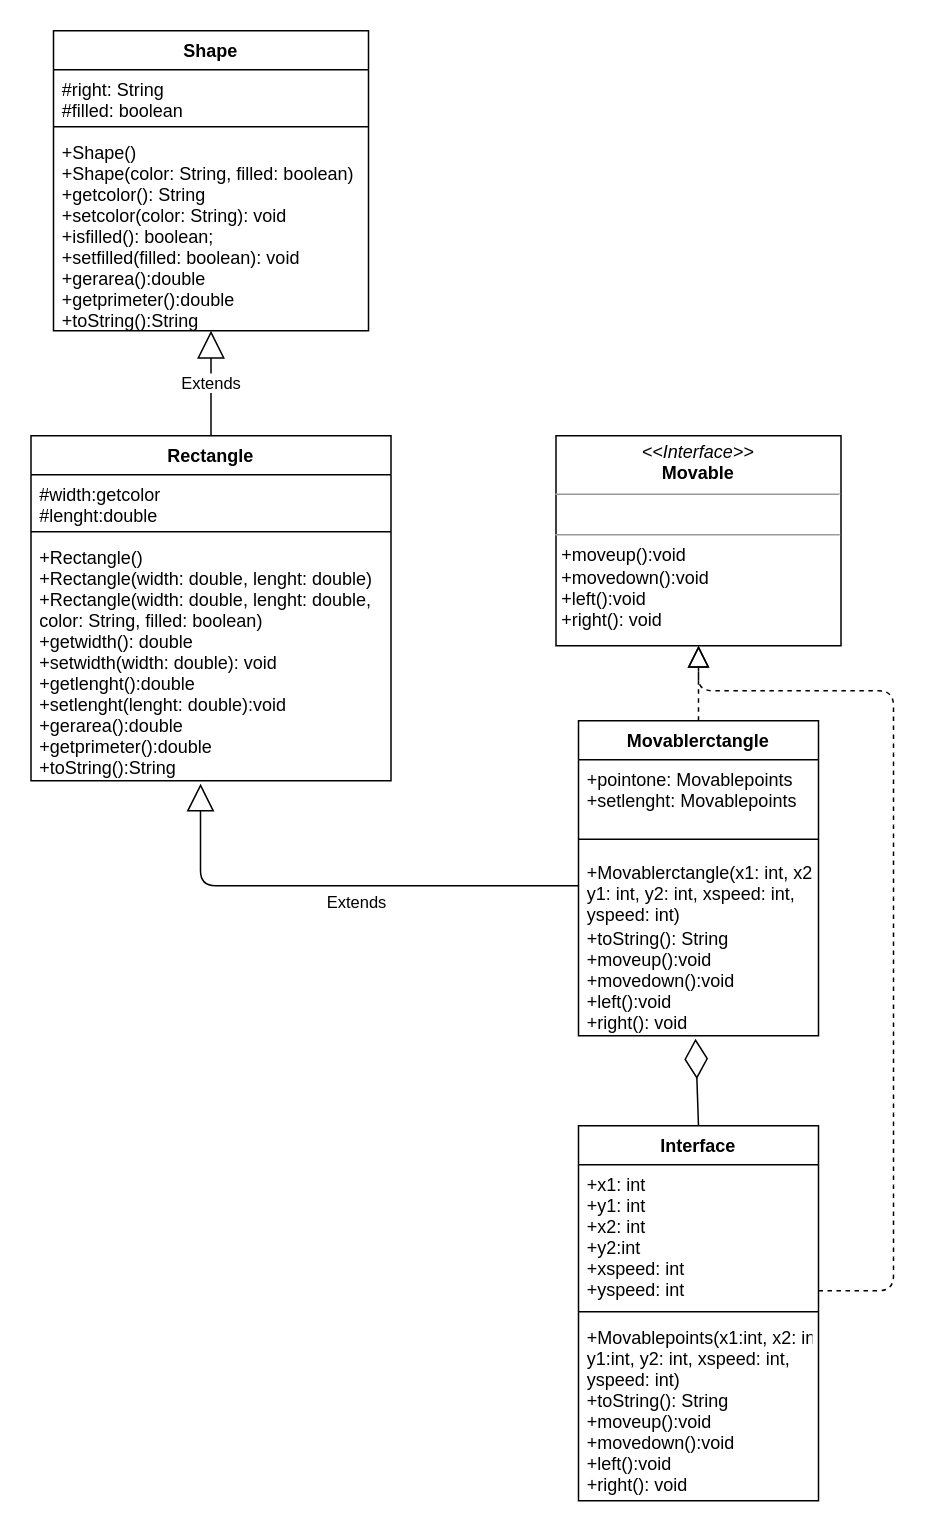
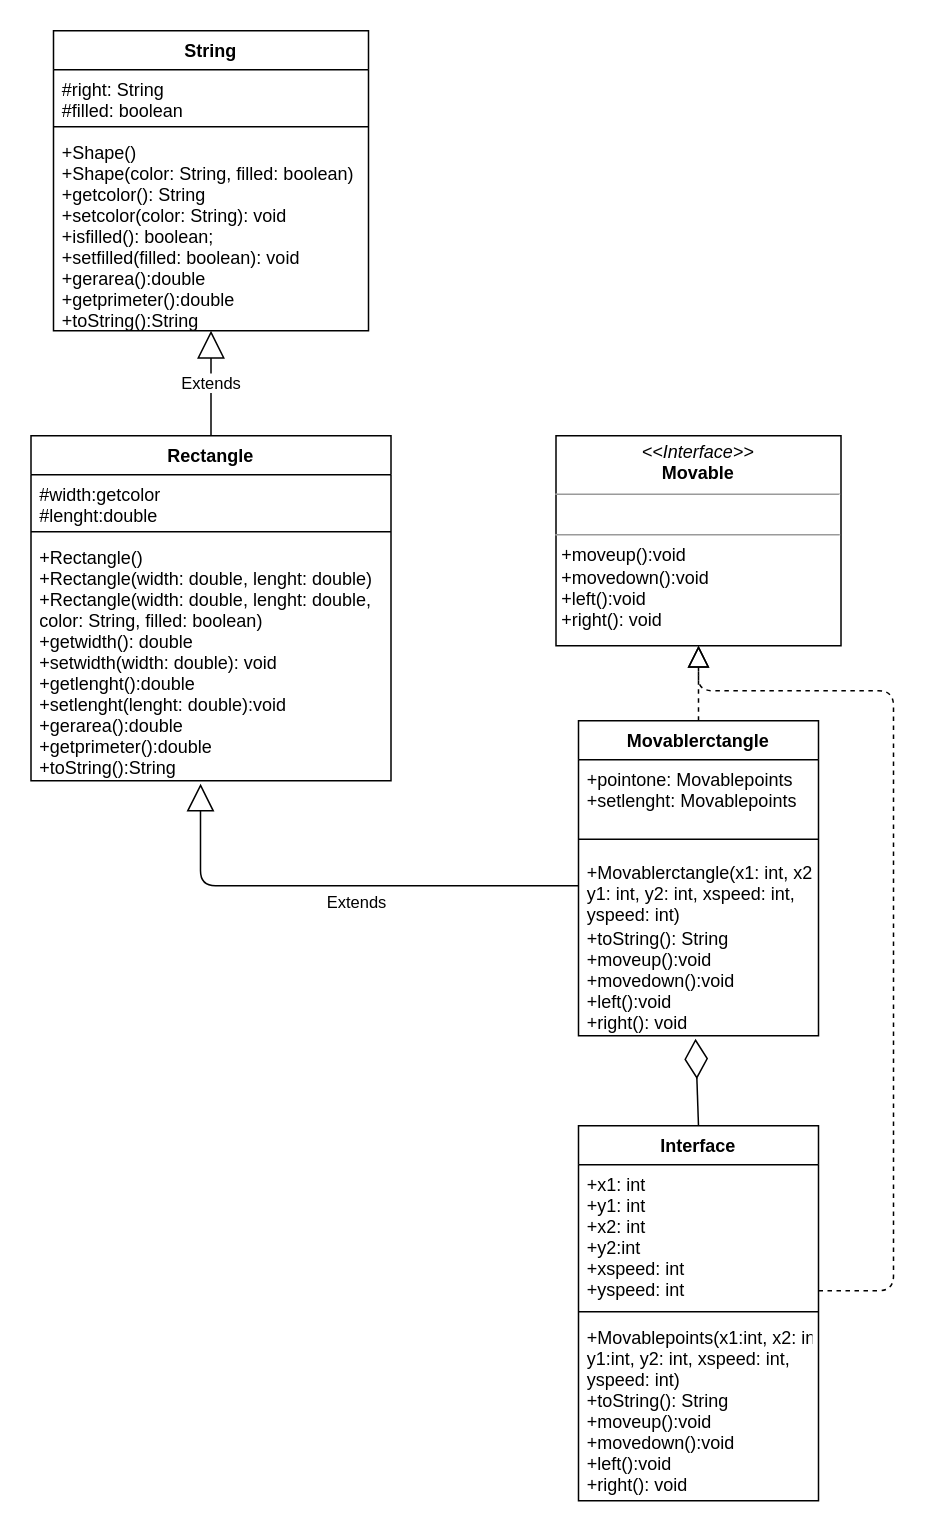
(210, 51) -> (210, 51)
